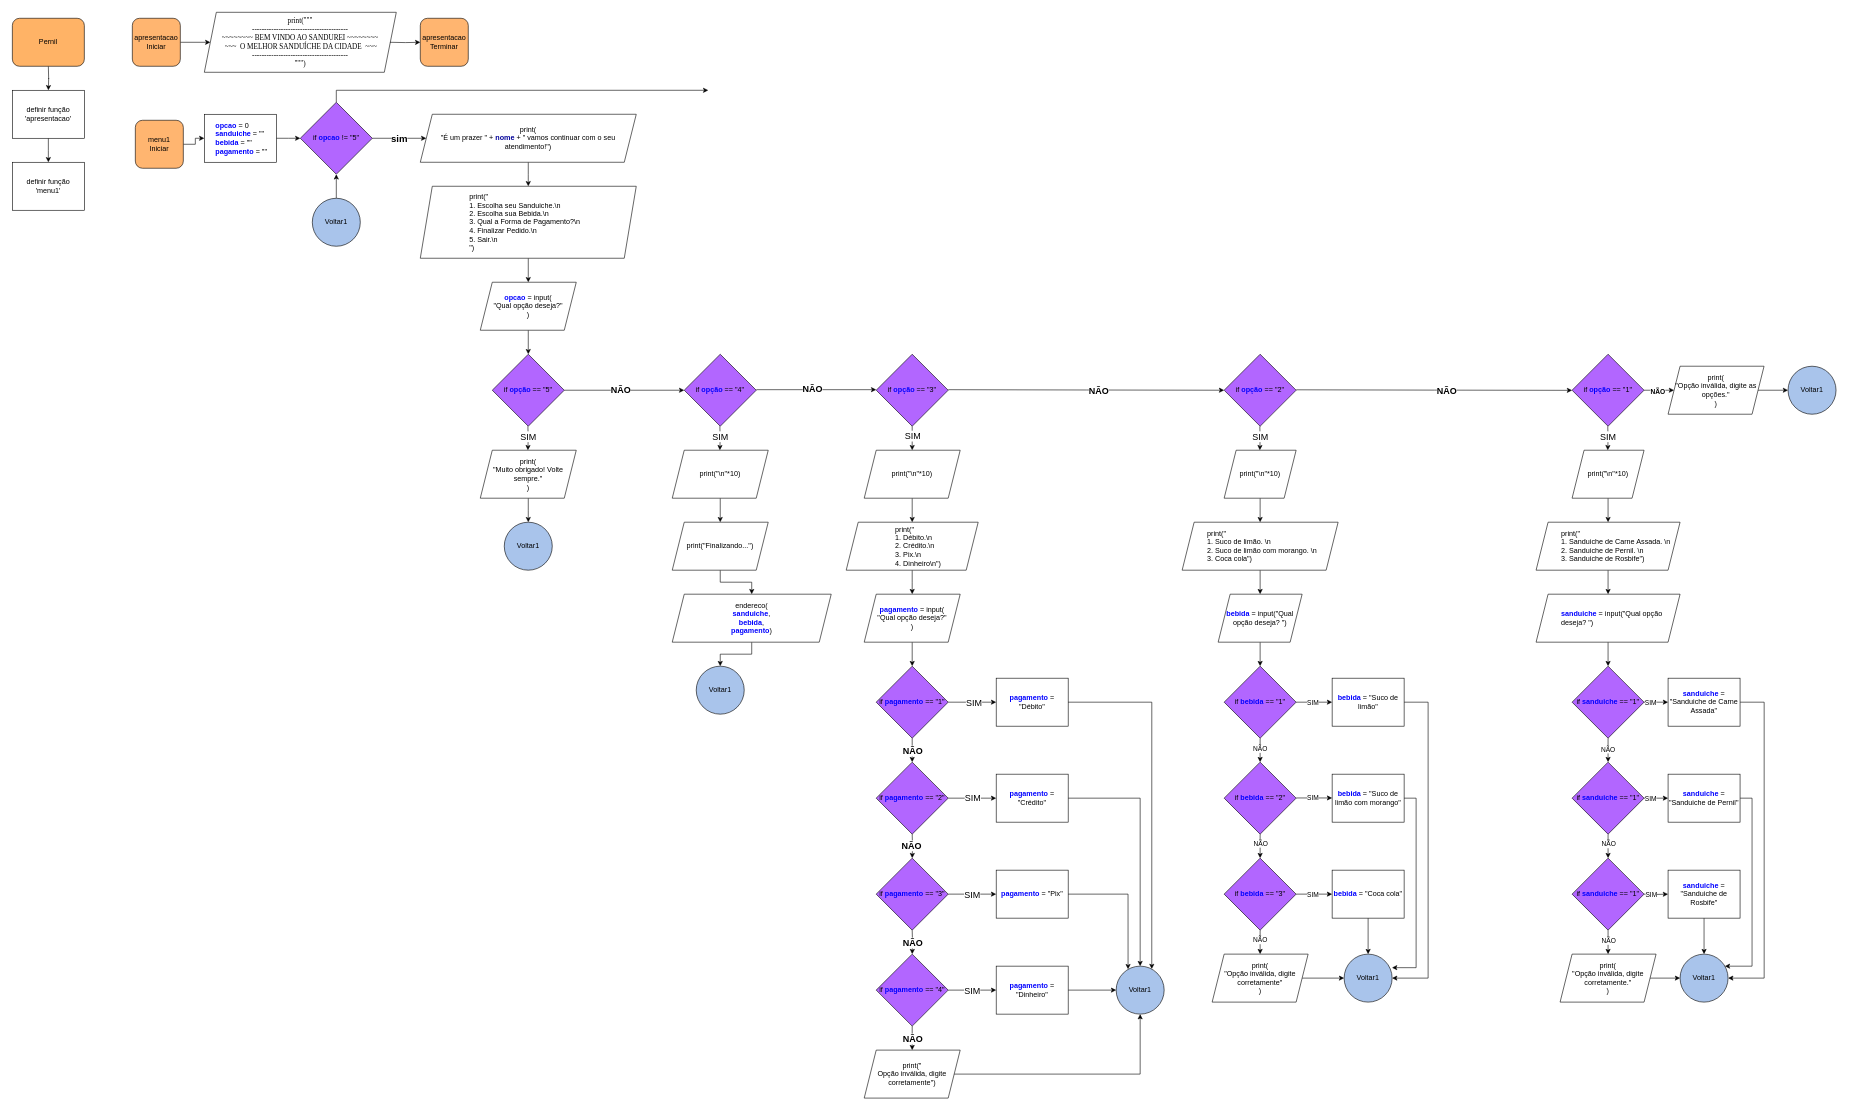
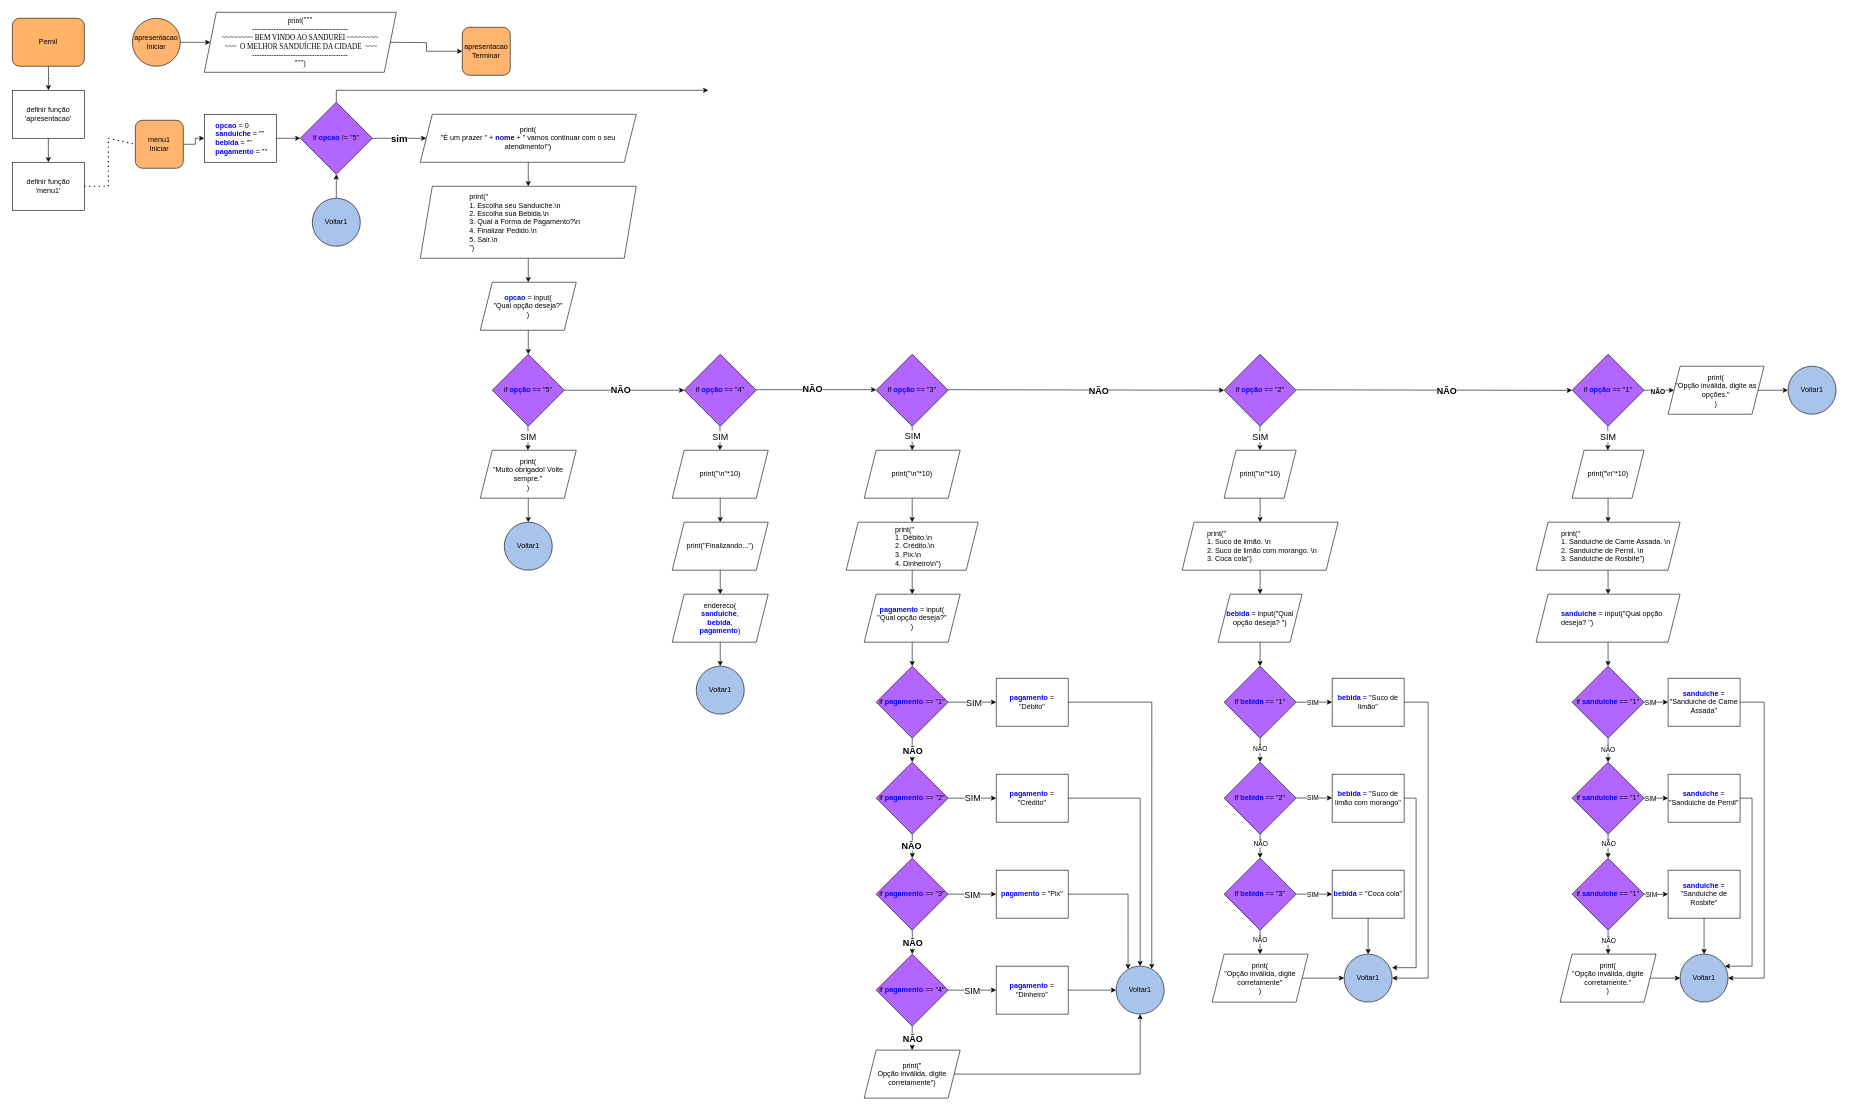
(156, 42) -> (156, 42)
(444, 42) -> (486, 51)
none -> (108, 160)
(752, 618) -> (720, 618)
